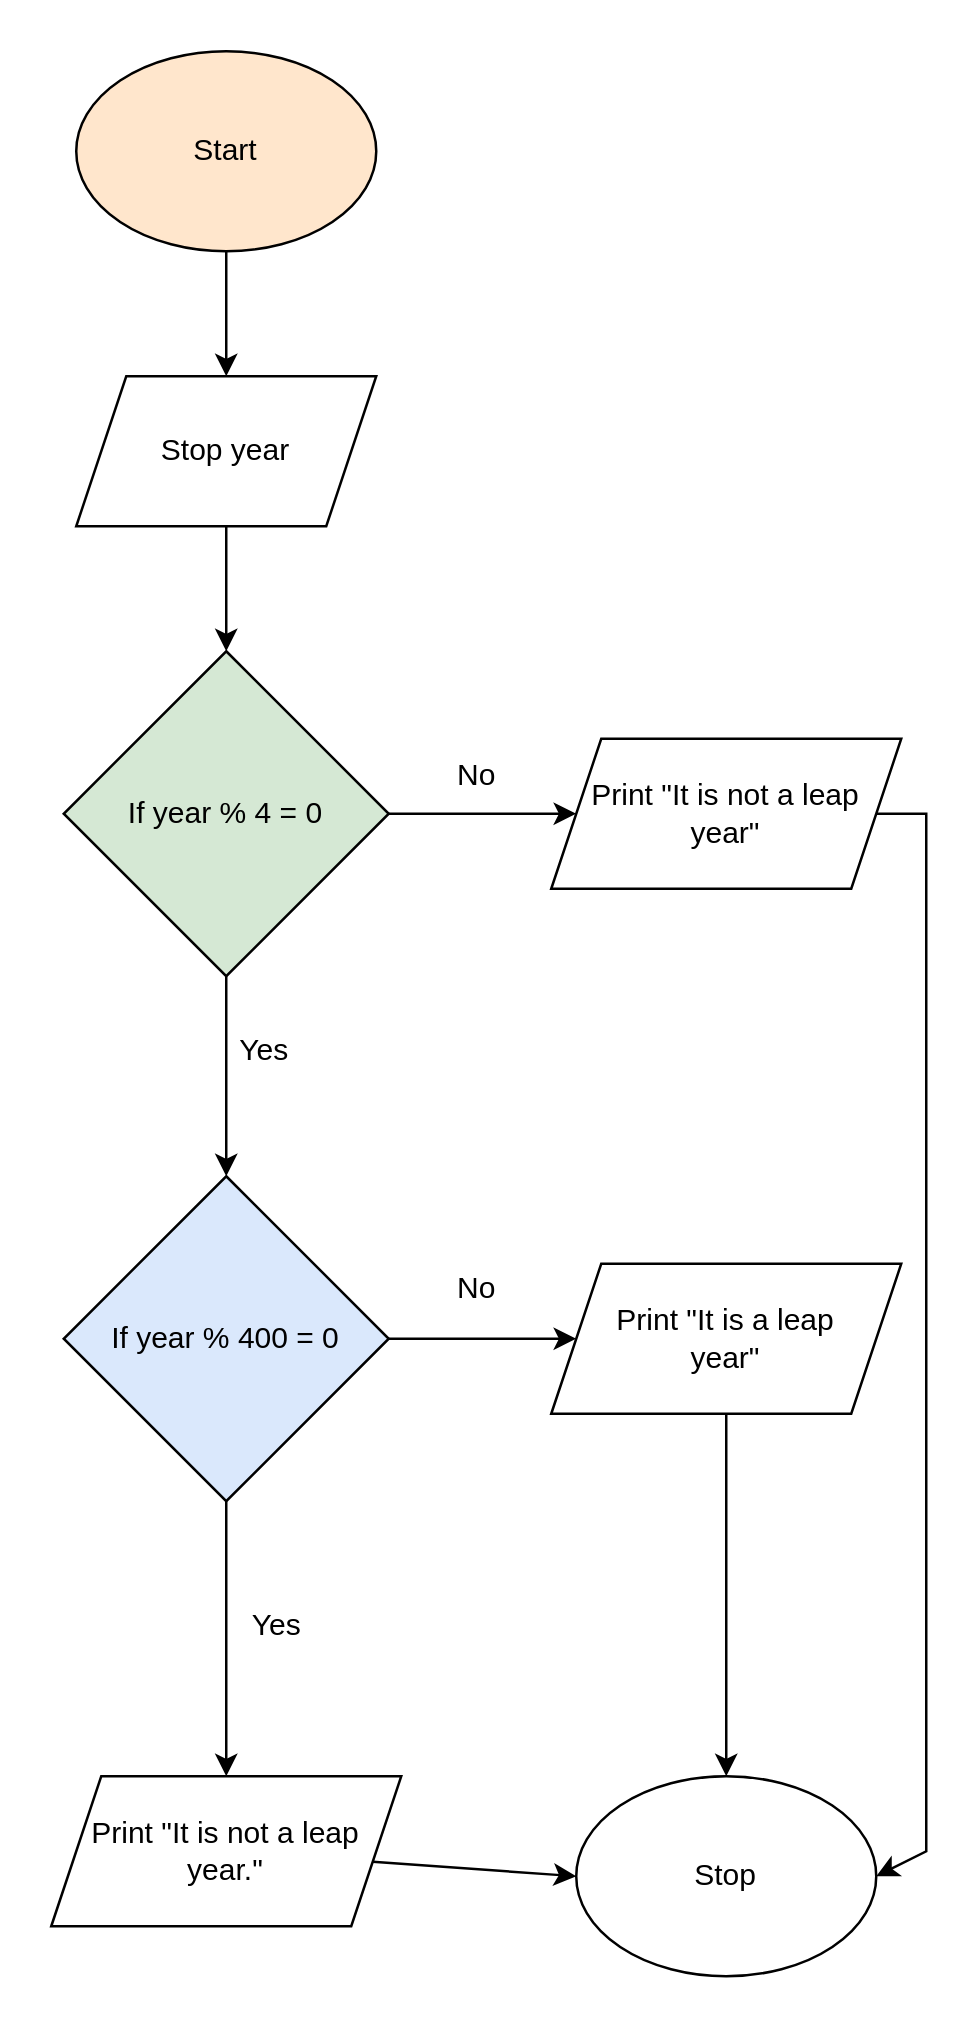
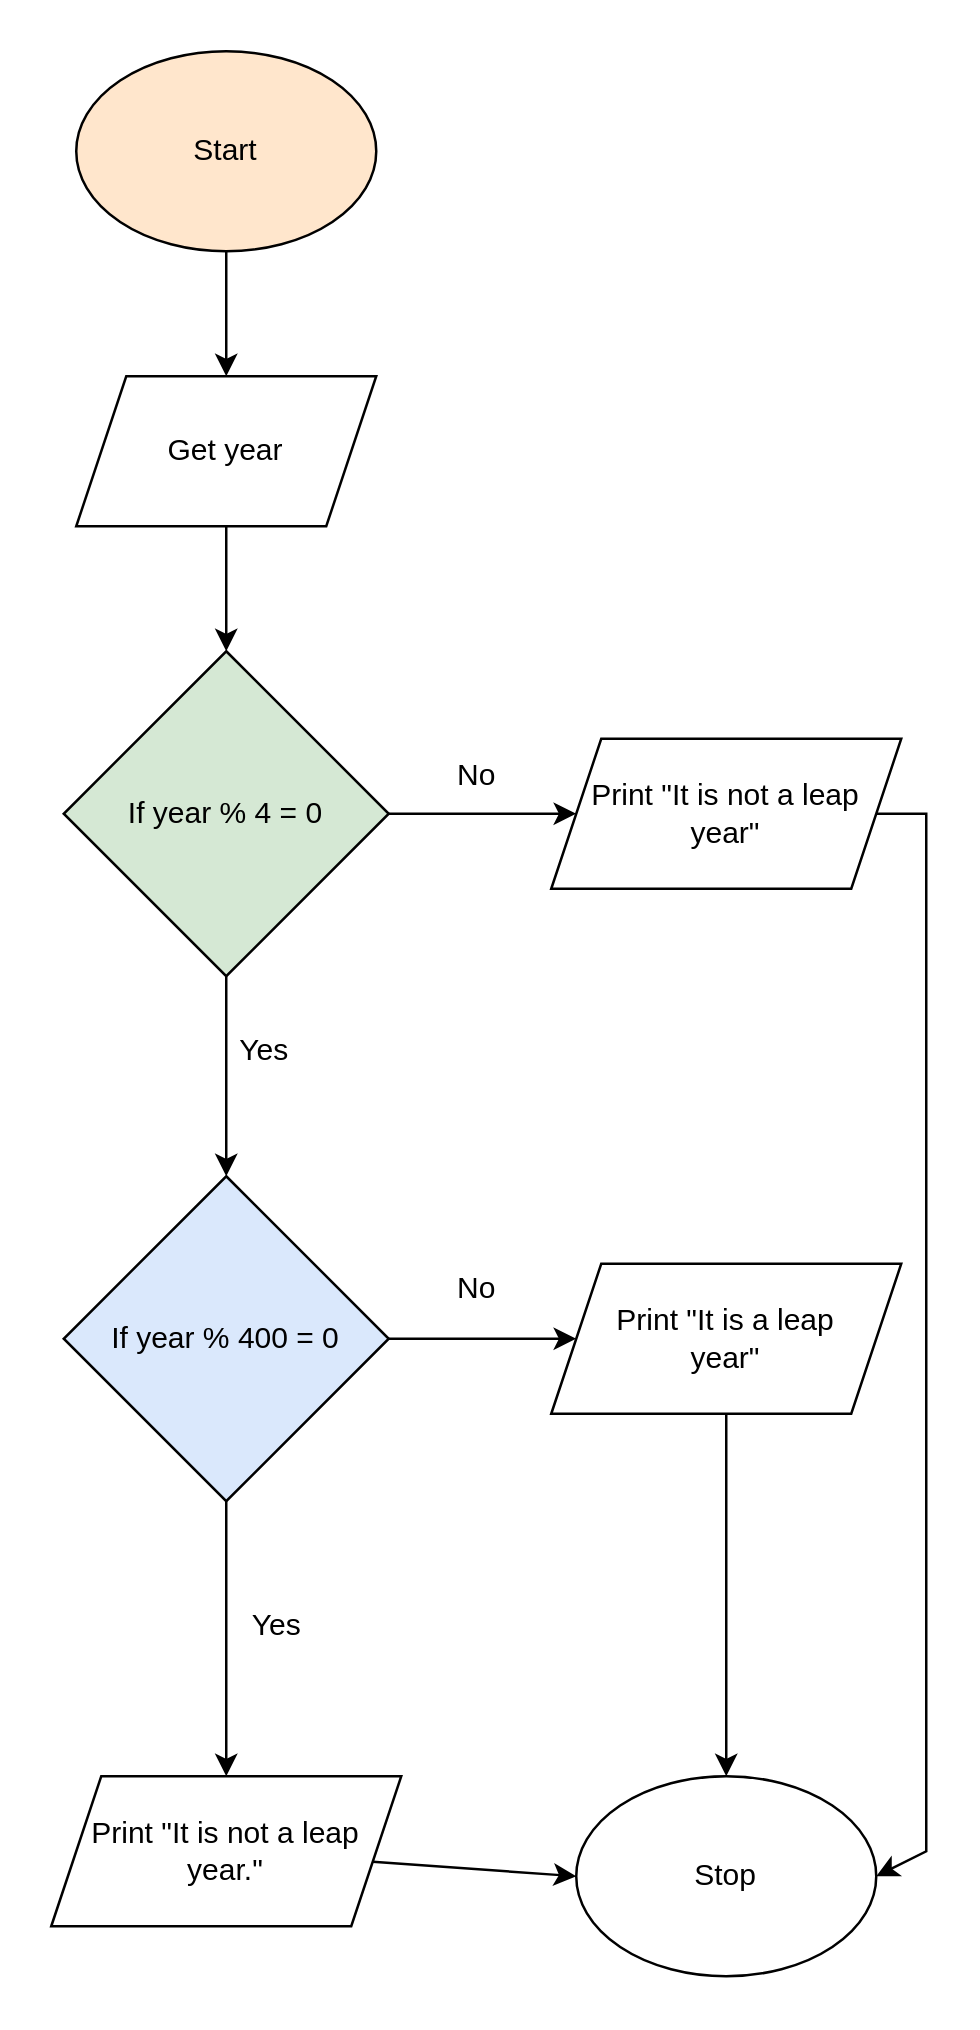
(226, 451) -> (226, 451)
